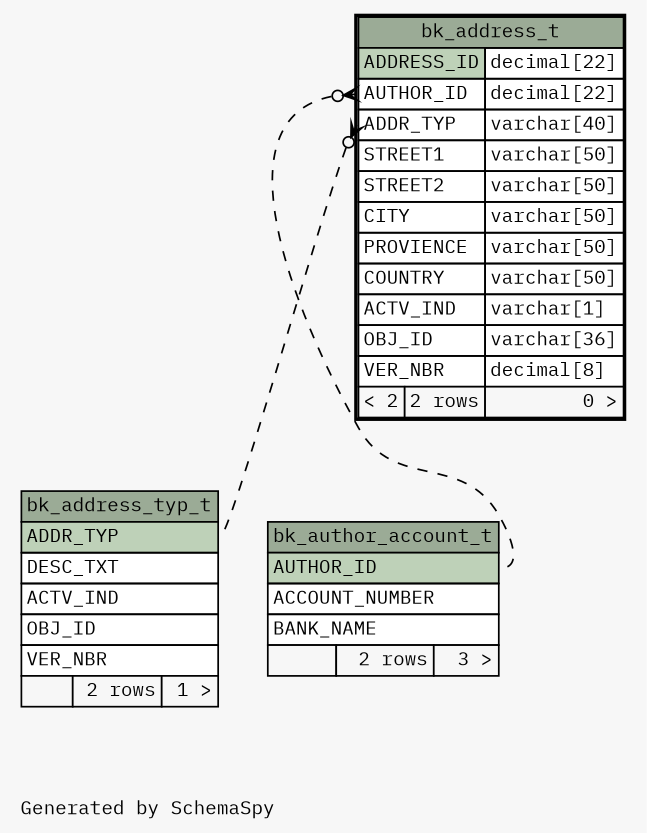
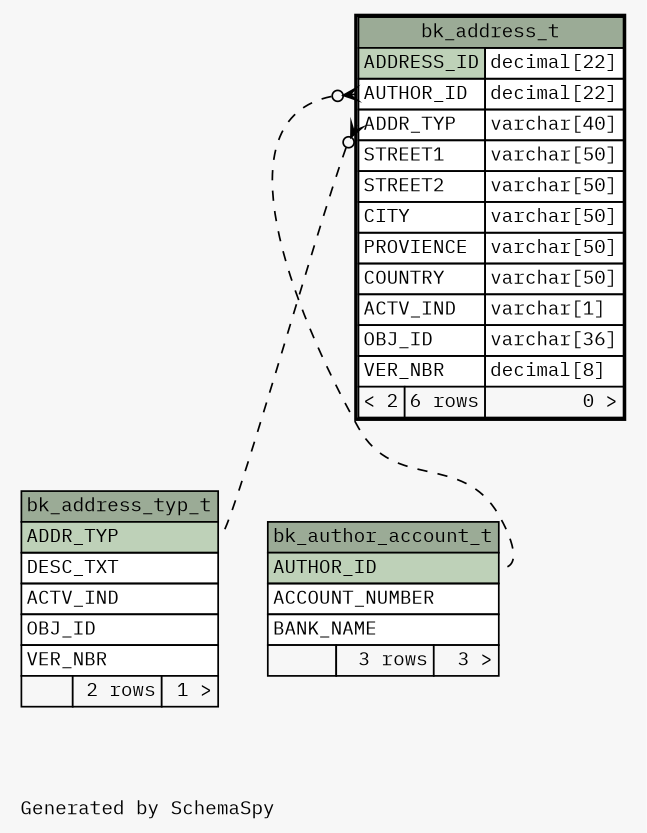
(445, 401) -> (445, 401)
(394, 660) -> (394, 660)
